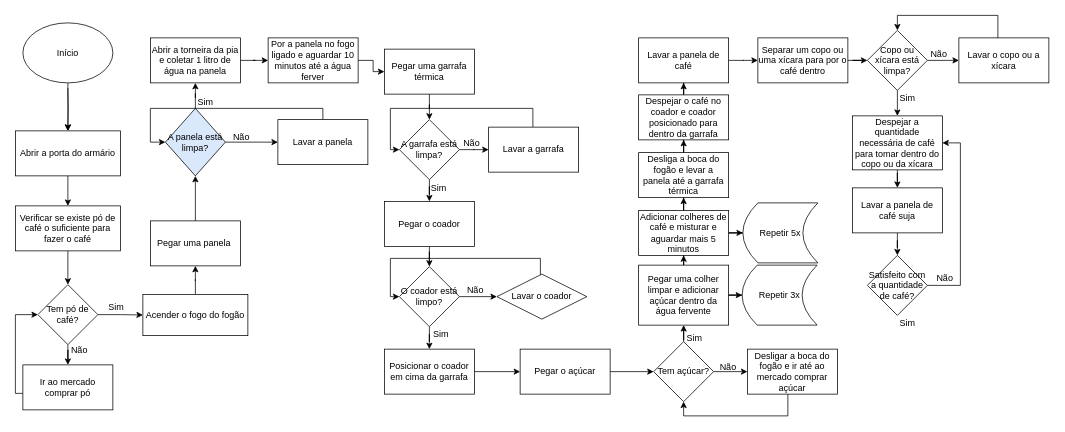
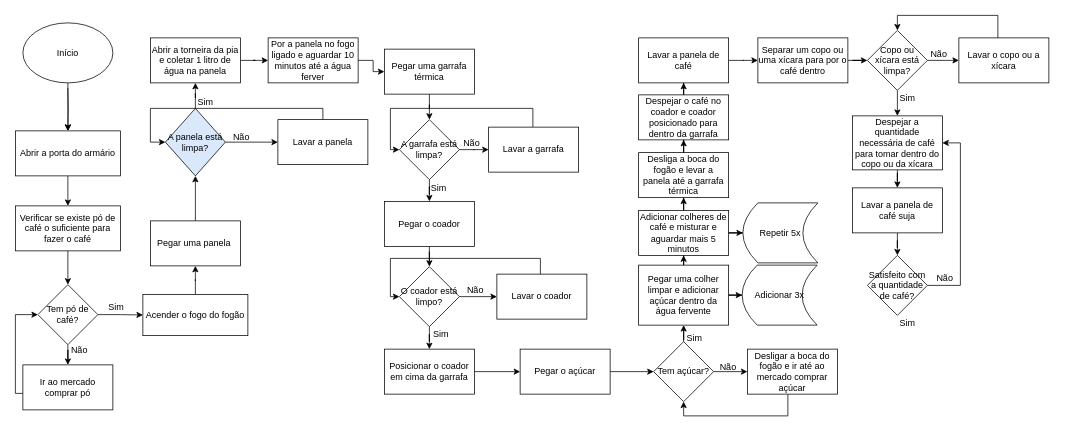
(780, 295) -> (780, 295)
(542, 297) -> (542, 297)
